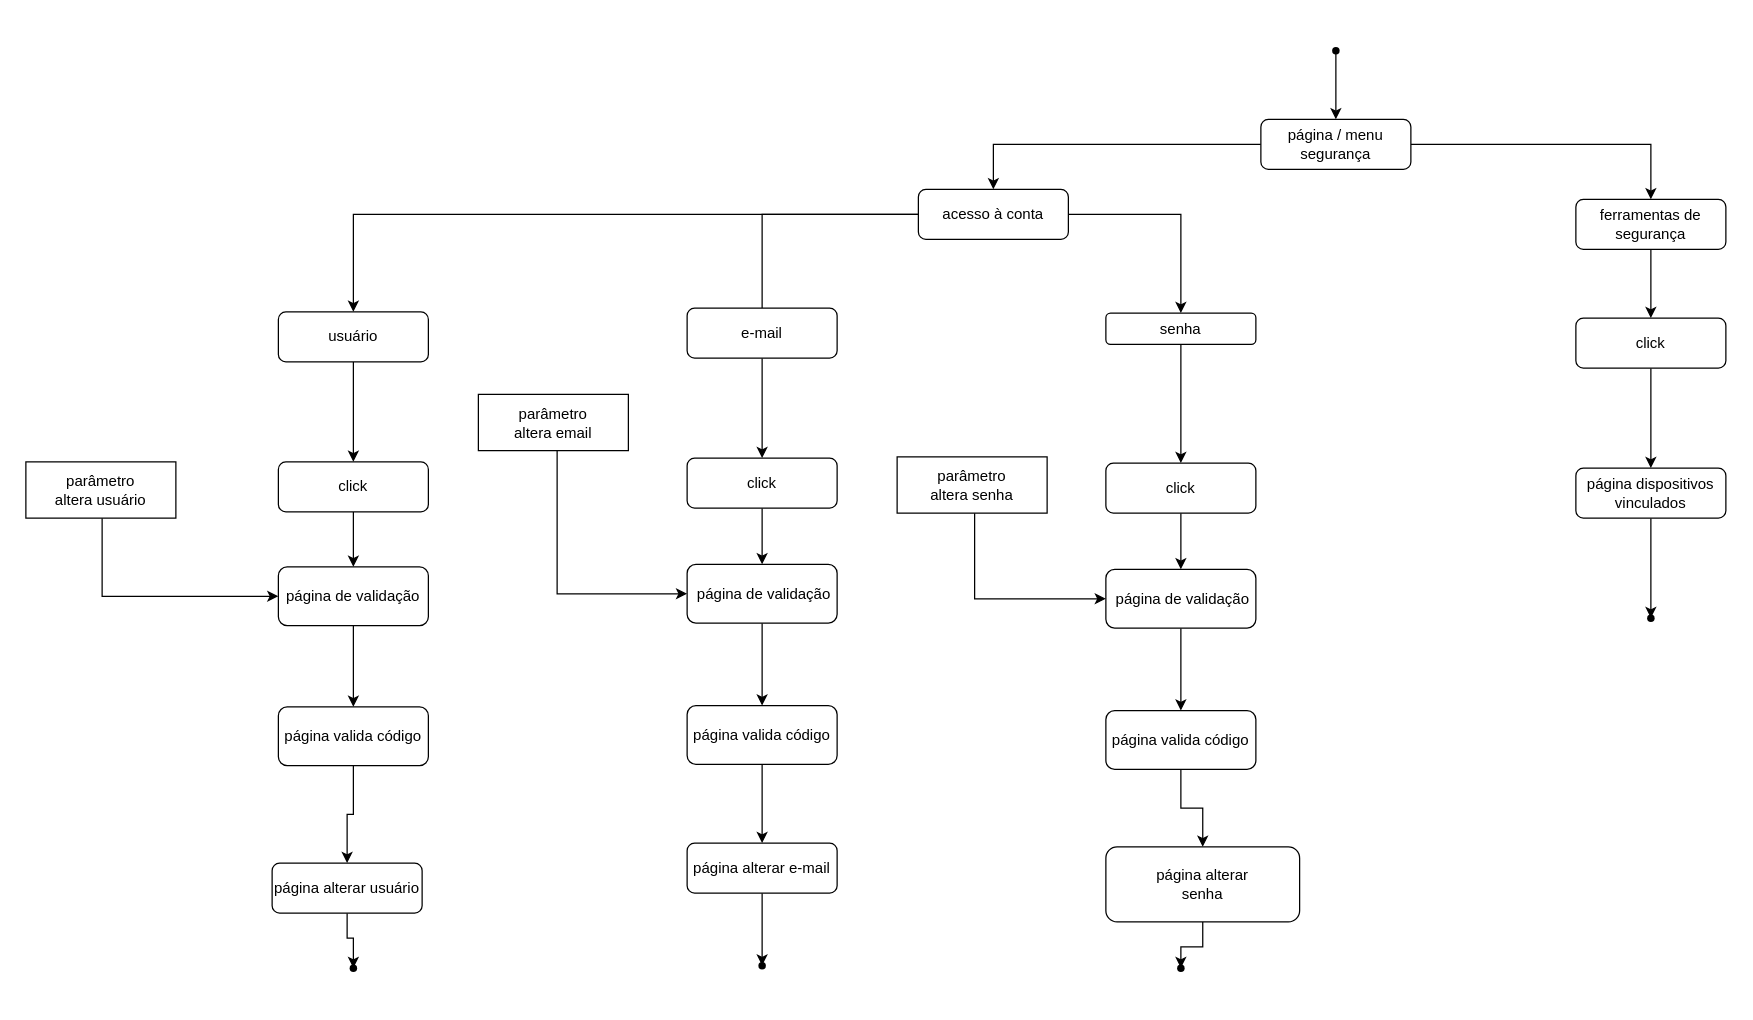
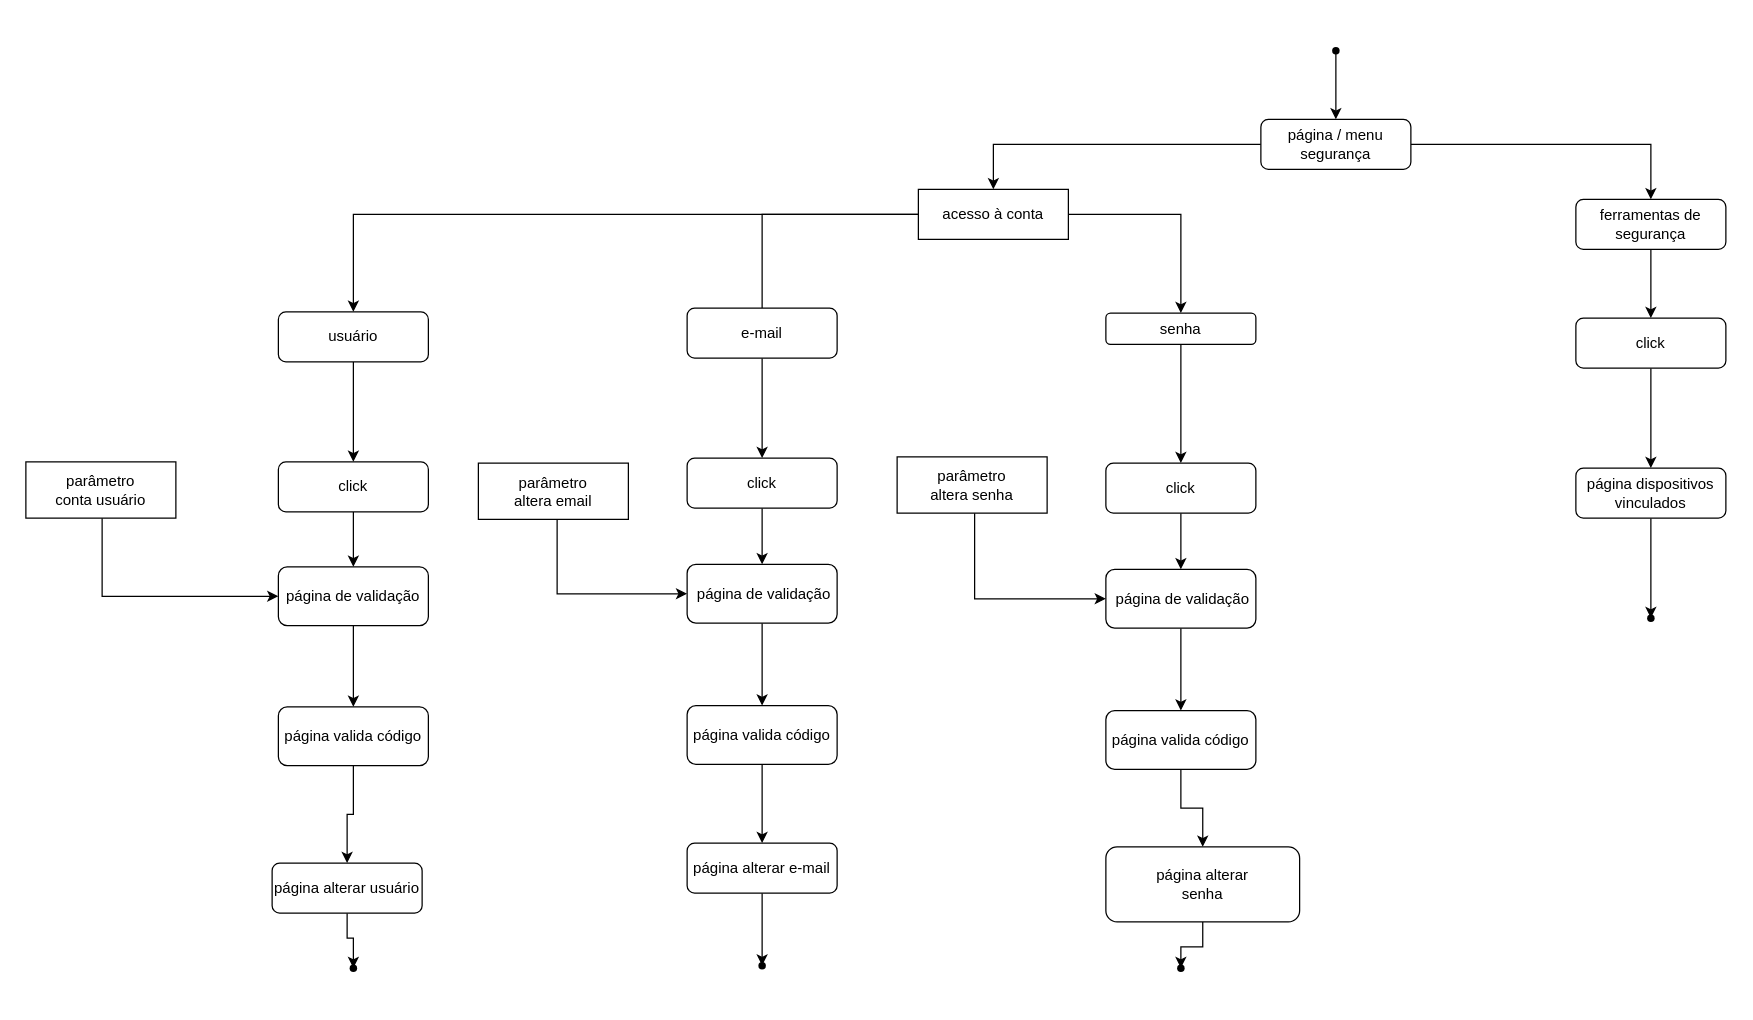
(993, 214) -> (993, 214)
(553, 423) -> (553, 491)
(101, 491) -> (101, 491)
